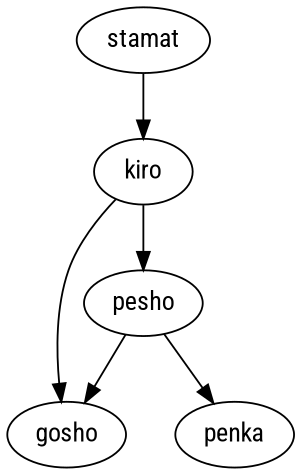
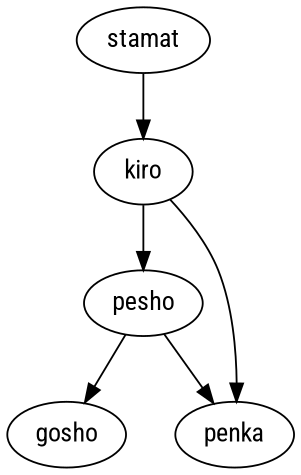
(64, 284) -> (223, 284)
